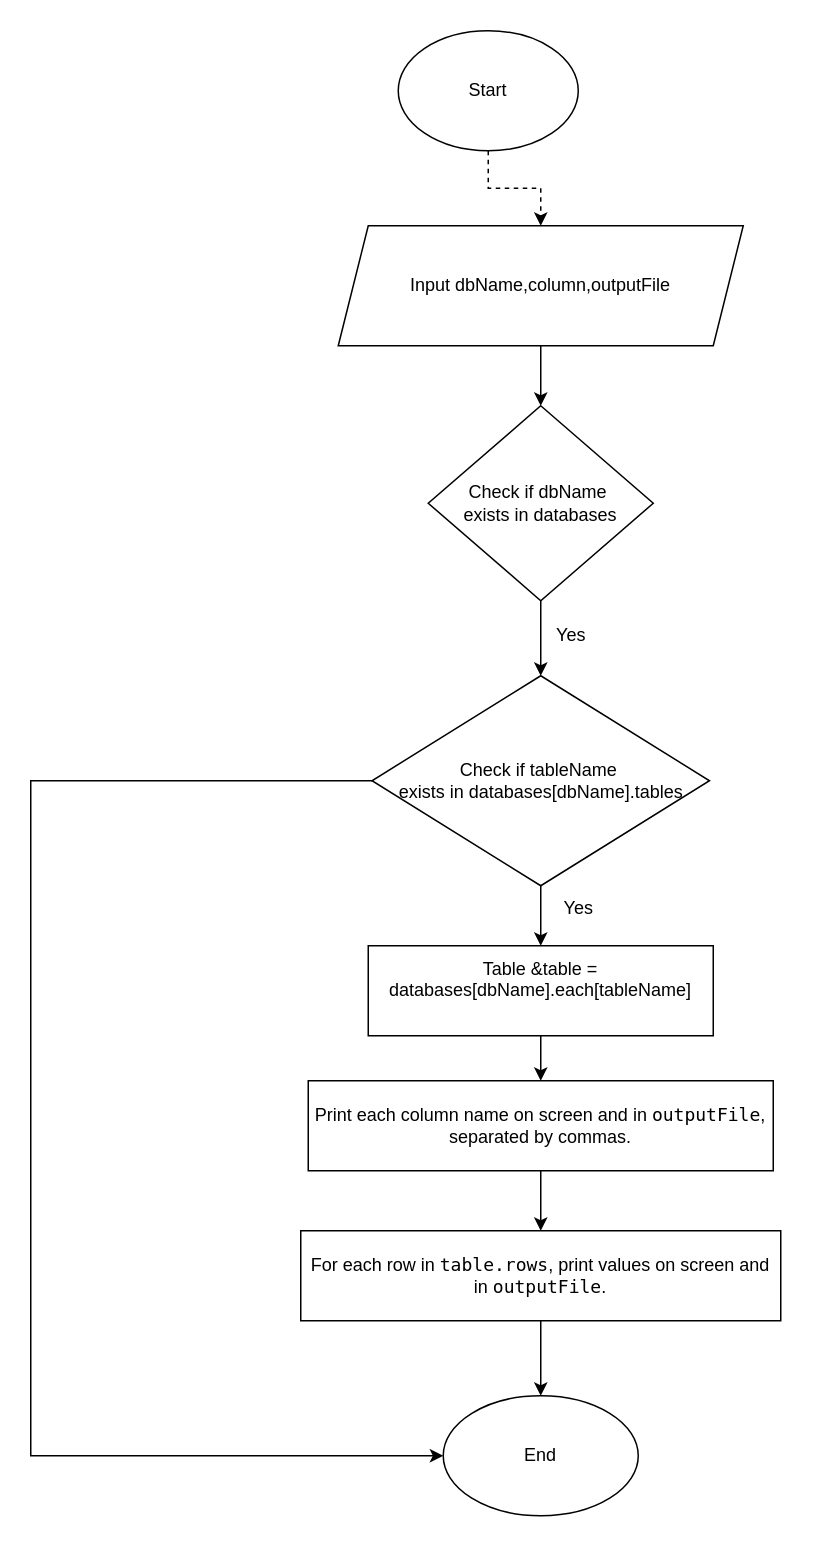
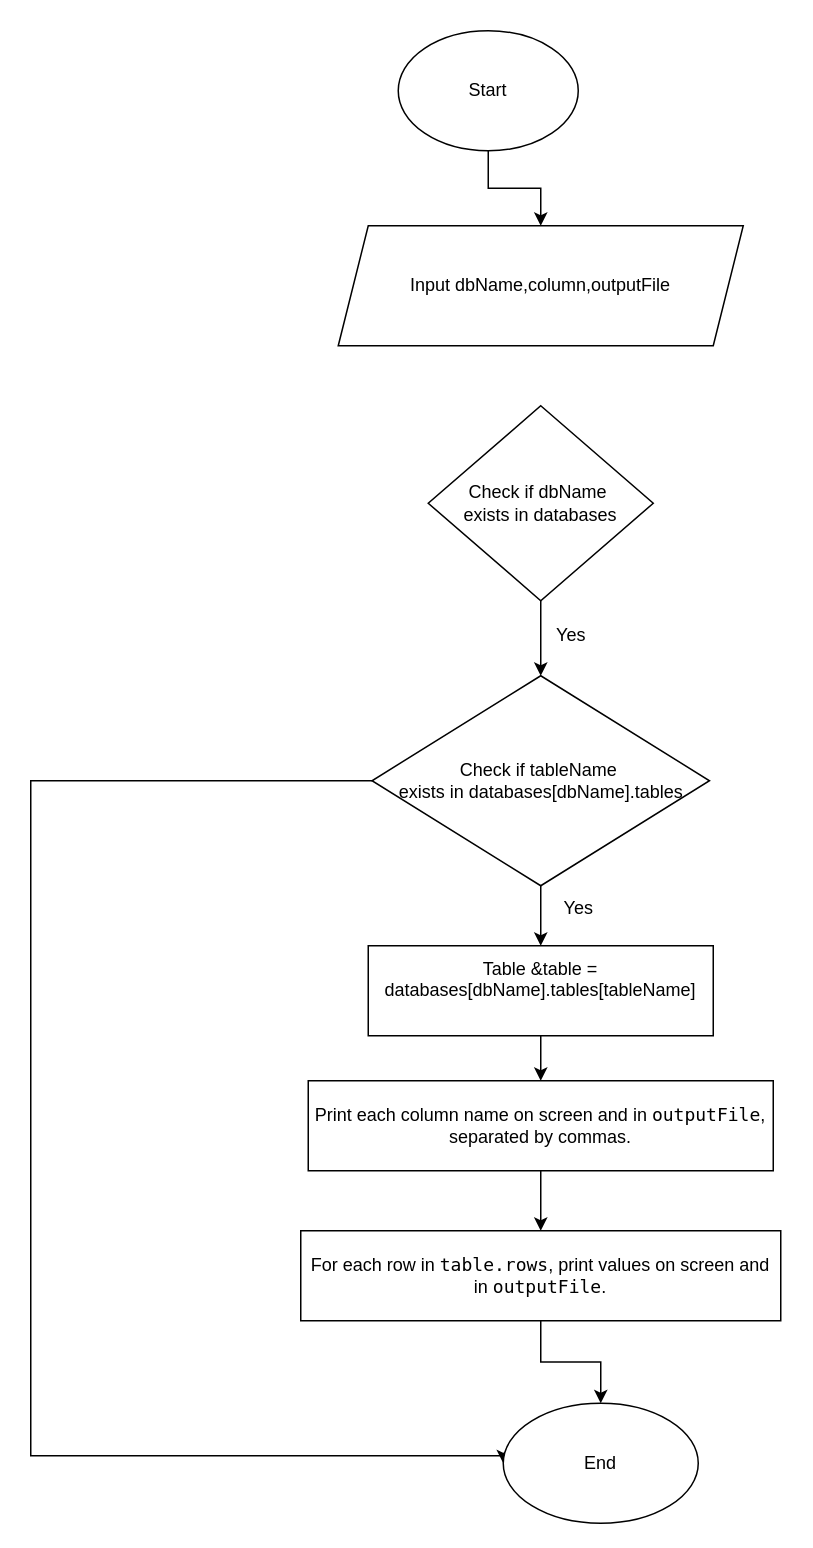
(510, 188) -> (510, 188)
(541, 371) -> none
(541, 991) -> (541, 991)
(541, 1456) -> (601, 1463)
